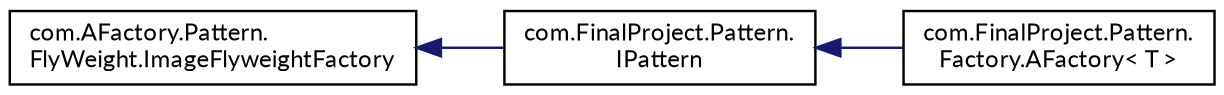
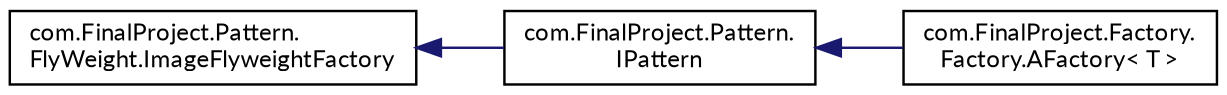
(213, 48) -> (213, 48)
(1059, 48) -> (1060, 48)
